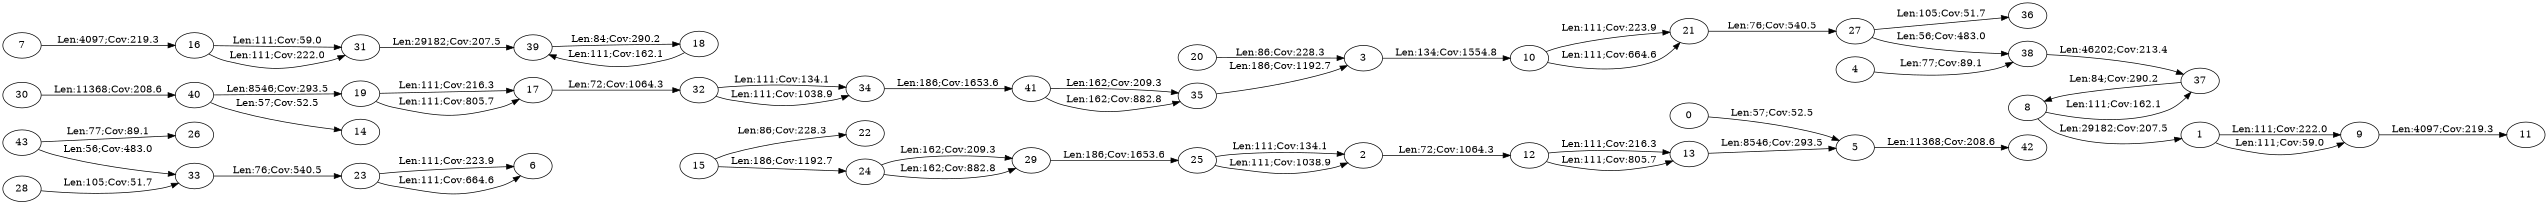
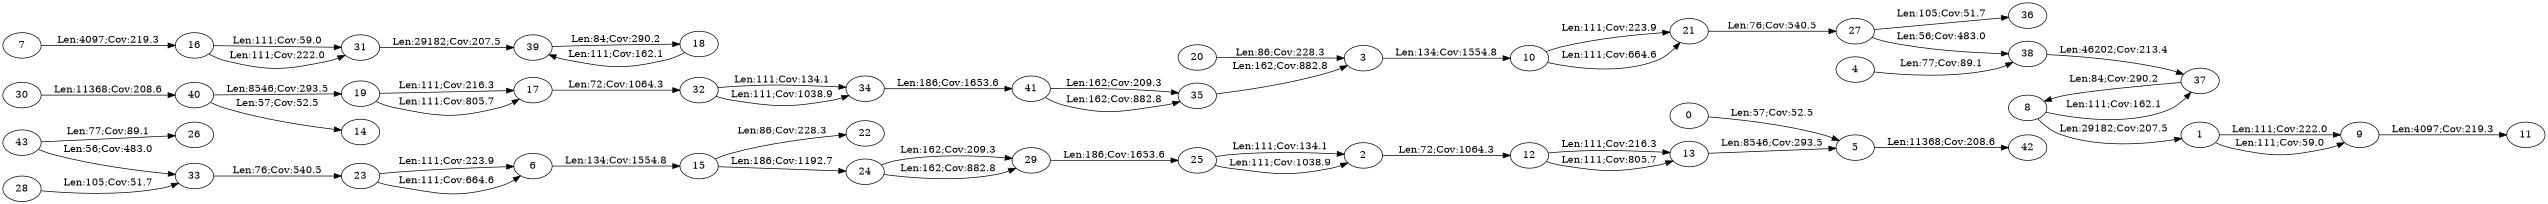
(1280, 66) -> (1280, 66)
none -> (613, 166)
